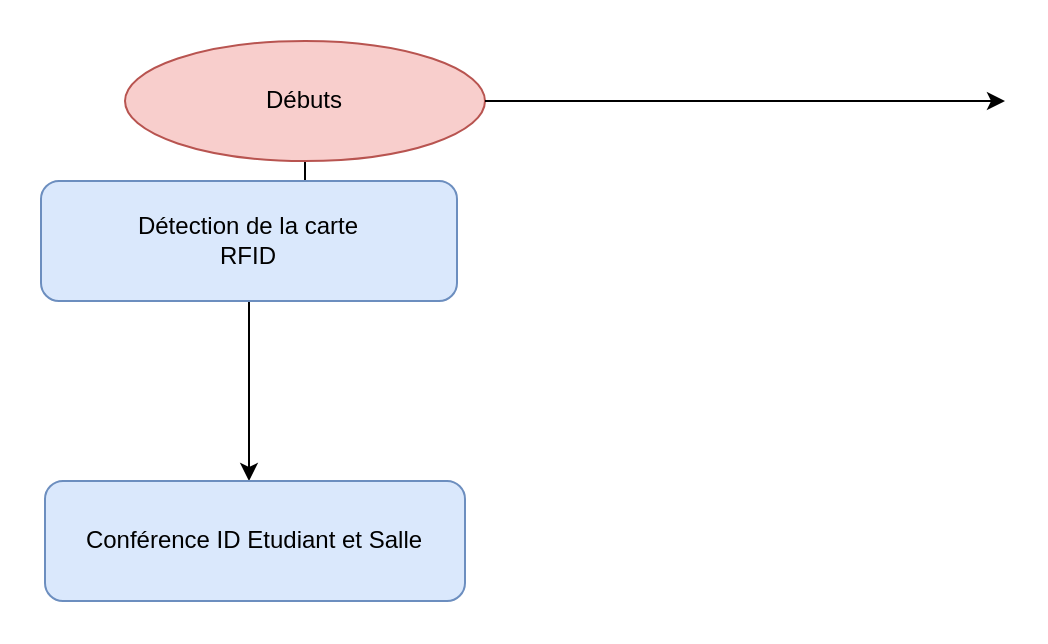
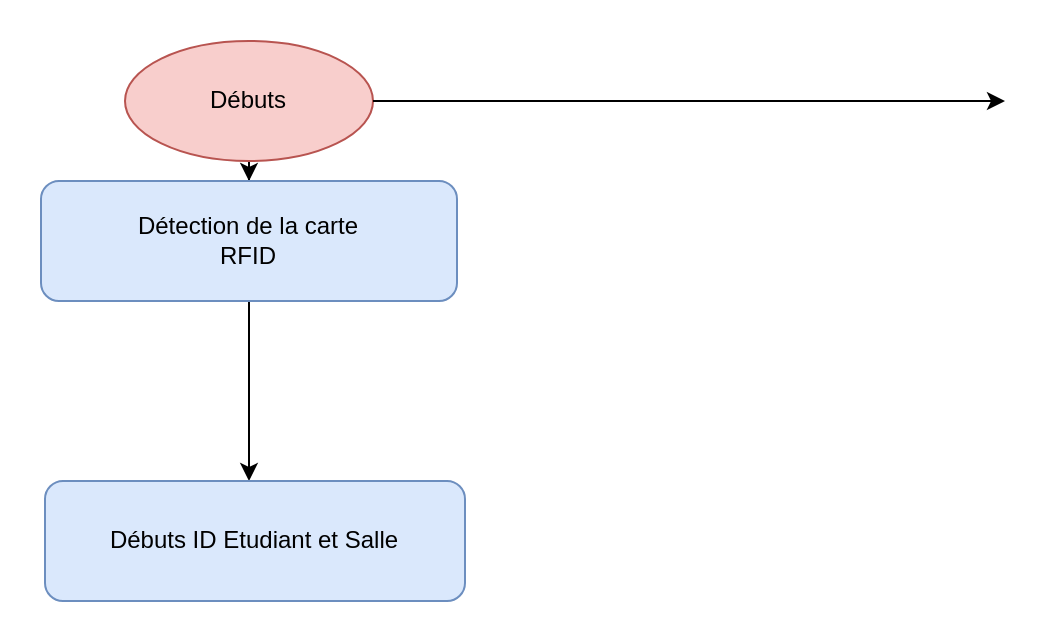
(305, 101) -> (249, 101)
(255, 541) -> (255, 541)
